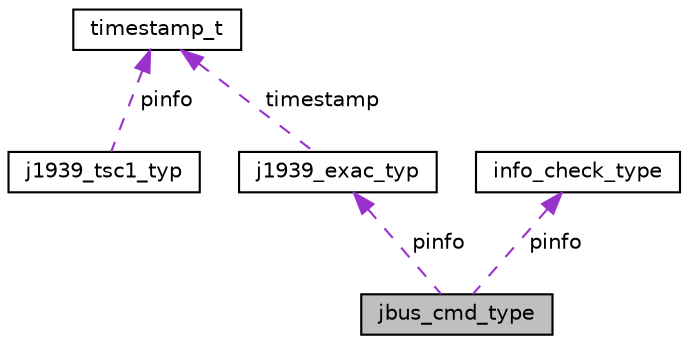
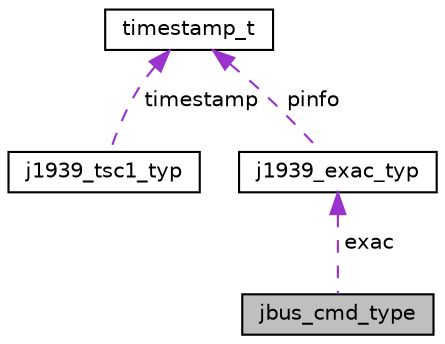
(164, 101) -> (199, 101)
(320, 101) -> (310, 101)
(578, 172) -> none
(436, 243) -> (367, 243)
